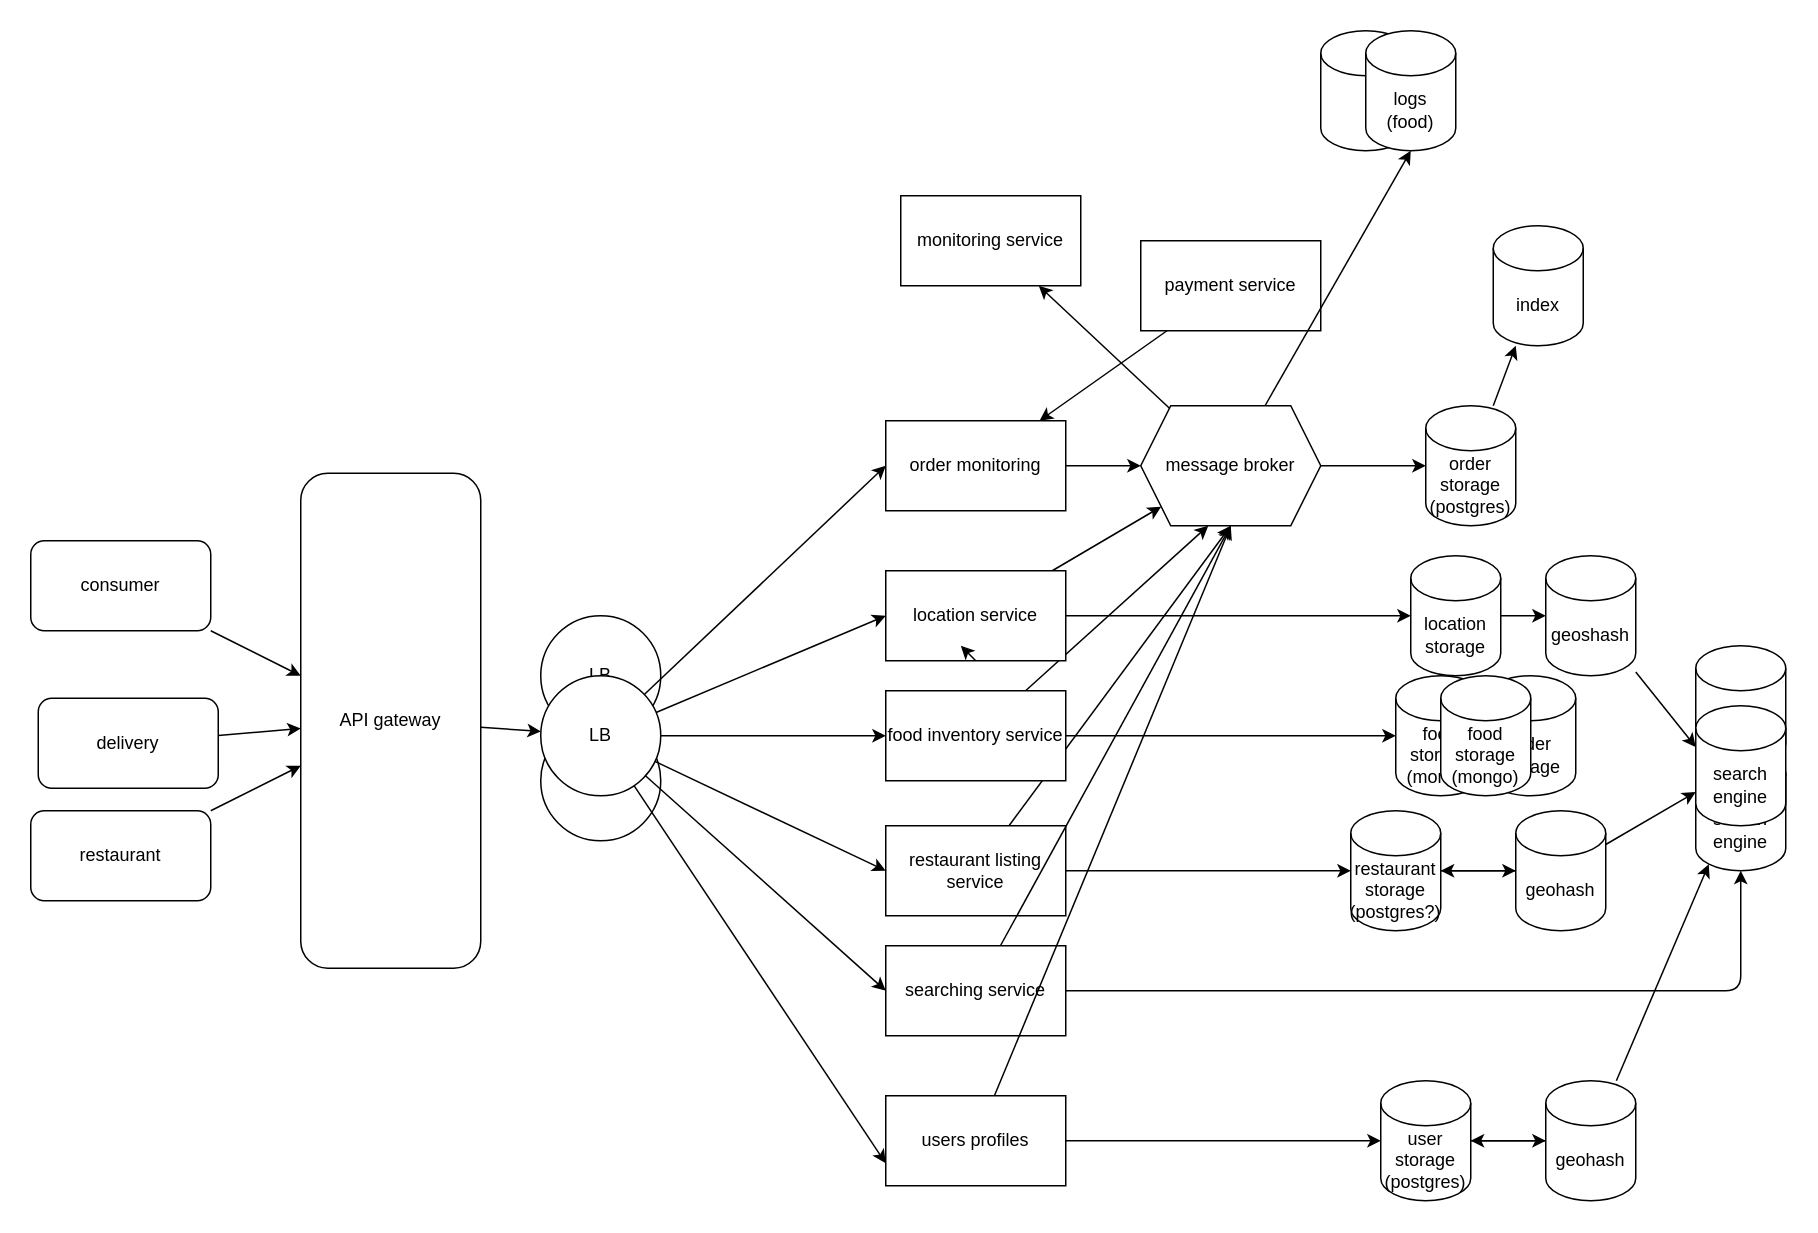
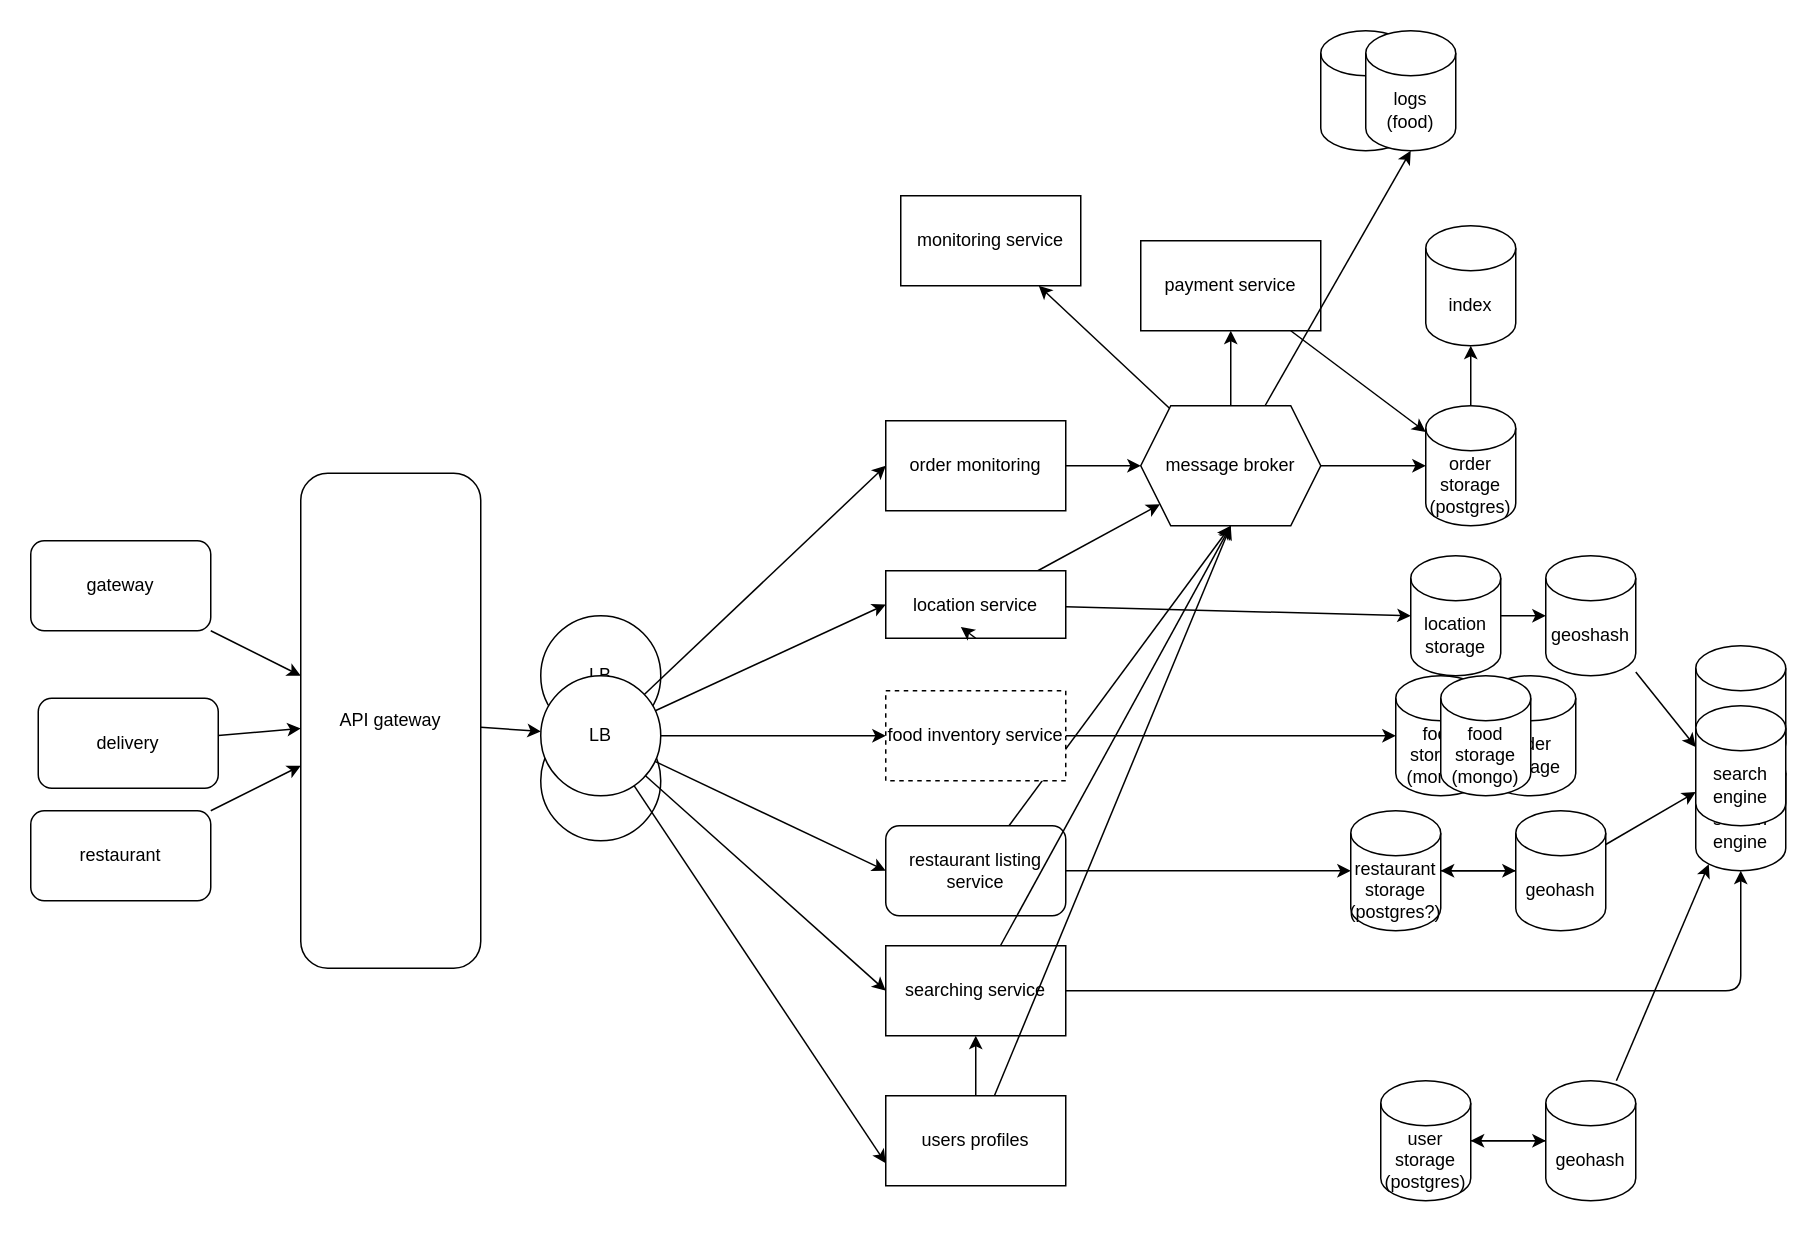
(1538, 286) -> (1471, 286)
(1107, 373) -> (1354, 378)
none -> (1231, 374)
(121, 586) -> (121, 586)
(1113, 611) -> none
(976, 616) -> (976, 605)
(976, 736) -> (976, 736)
(976, 871) -> (976, 871)
(1218, 1141) -> (976, 1071)
